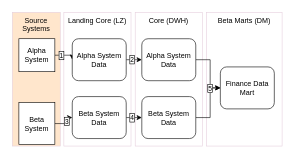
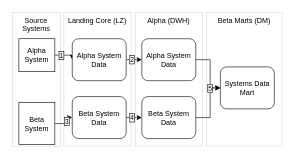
(169, 21) -> (169, 21)
(36, 79) -> (36, 79)
(248, 88) -> (248, 88)
